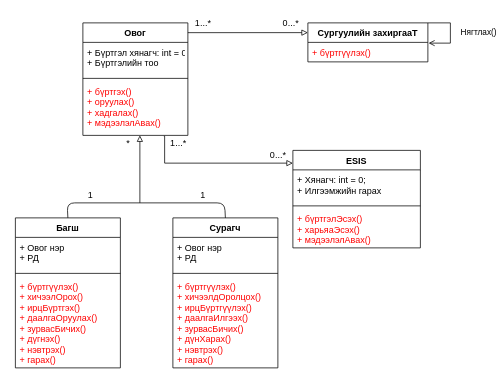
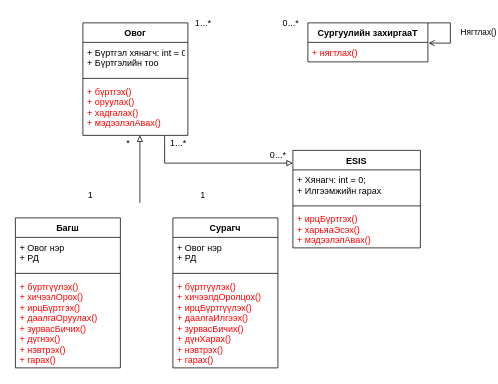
(244, 33) -> none
(346, 53) -> (339, 53)
(146, 203) -> none
(334, 219) -> (331, 219)
